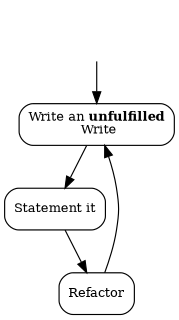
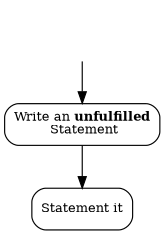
(97, 130) -> (82, 130)
(97, 294) -> none
